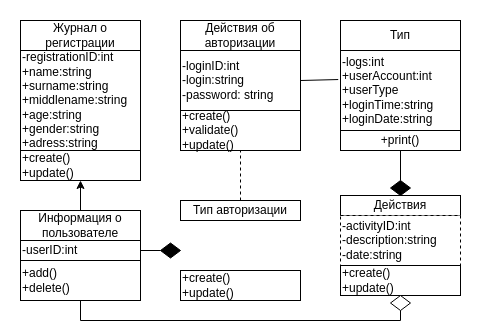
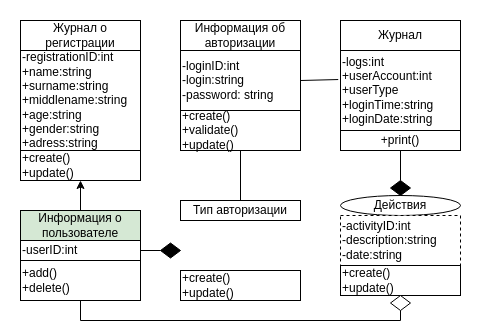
(241, 36) -> (241, 36)
(401, 36) -> (401, 36)
(241, 175) -> (241, 175)
(401, 206) -> (401, 206)
(81, 226) -> (81, 226)
